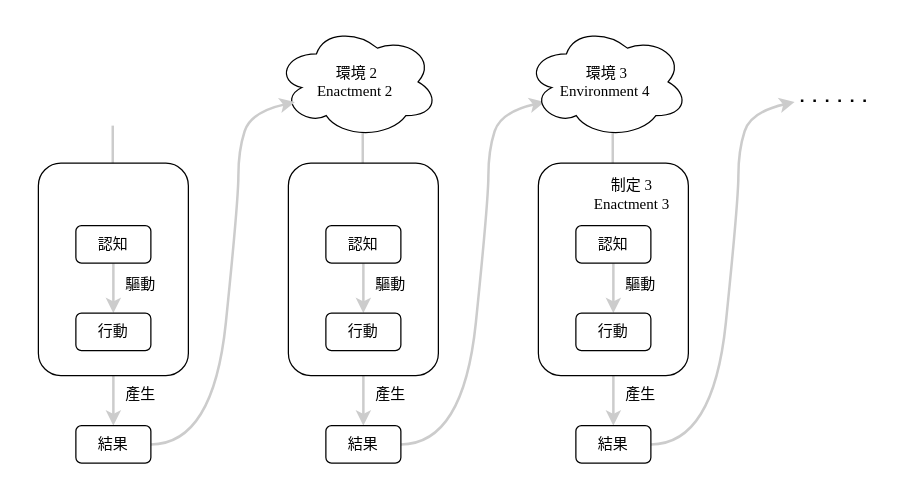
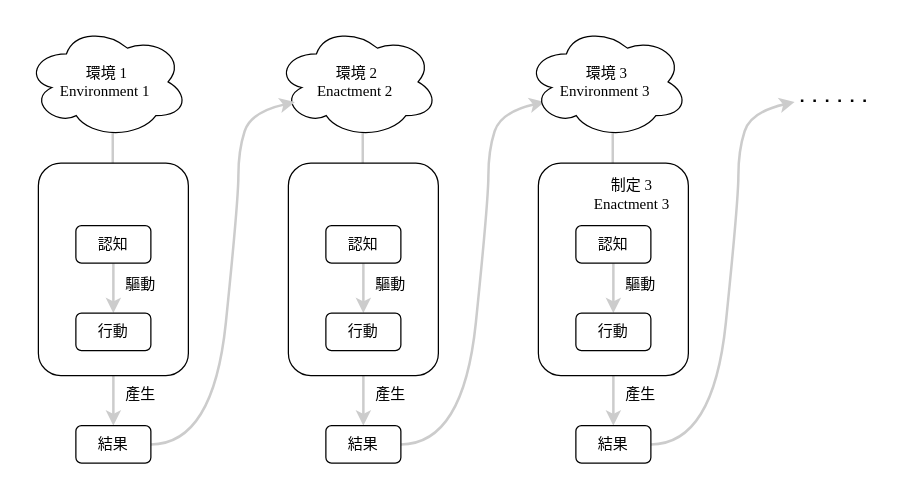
none -> (107, 82)
(607, 82) -> (607, 82)
